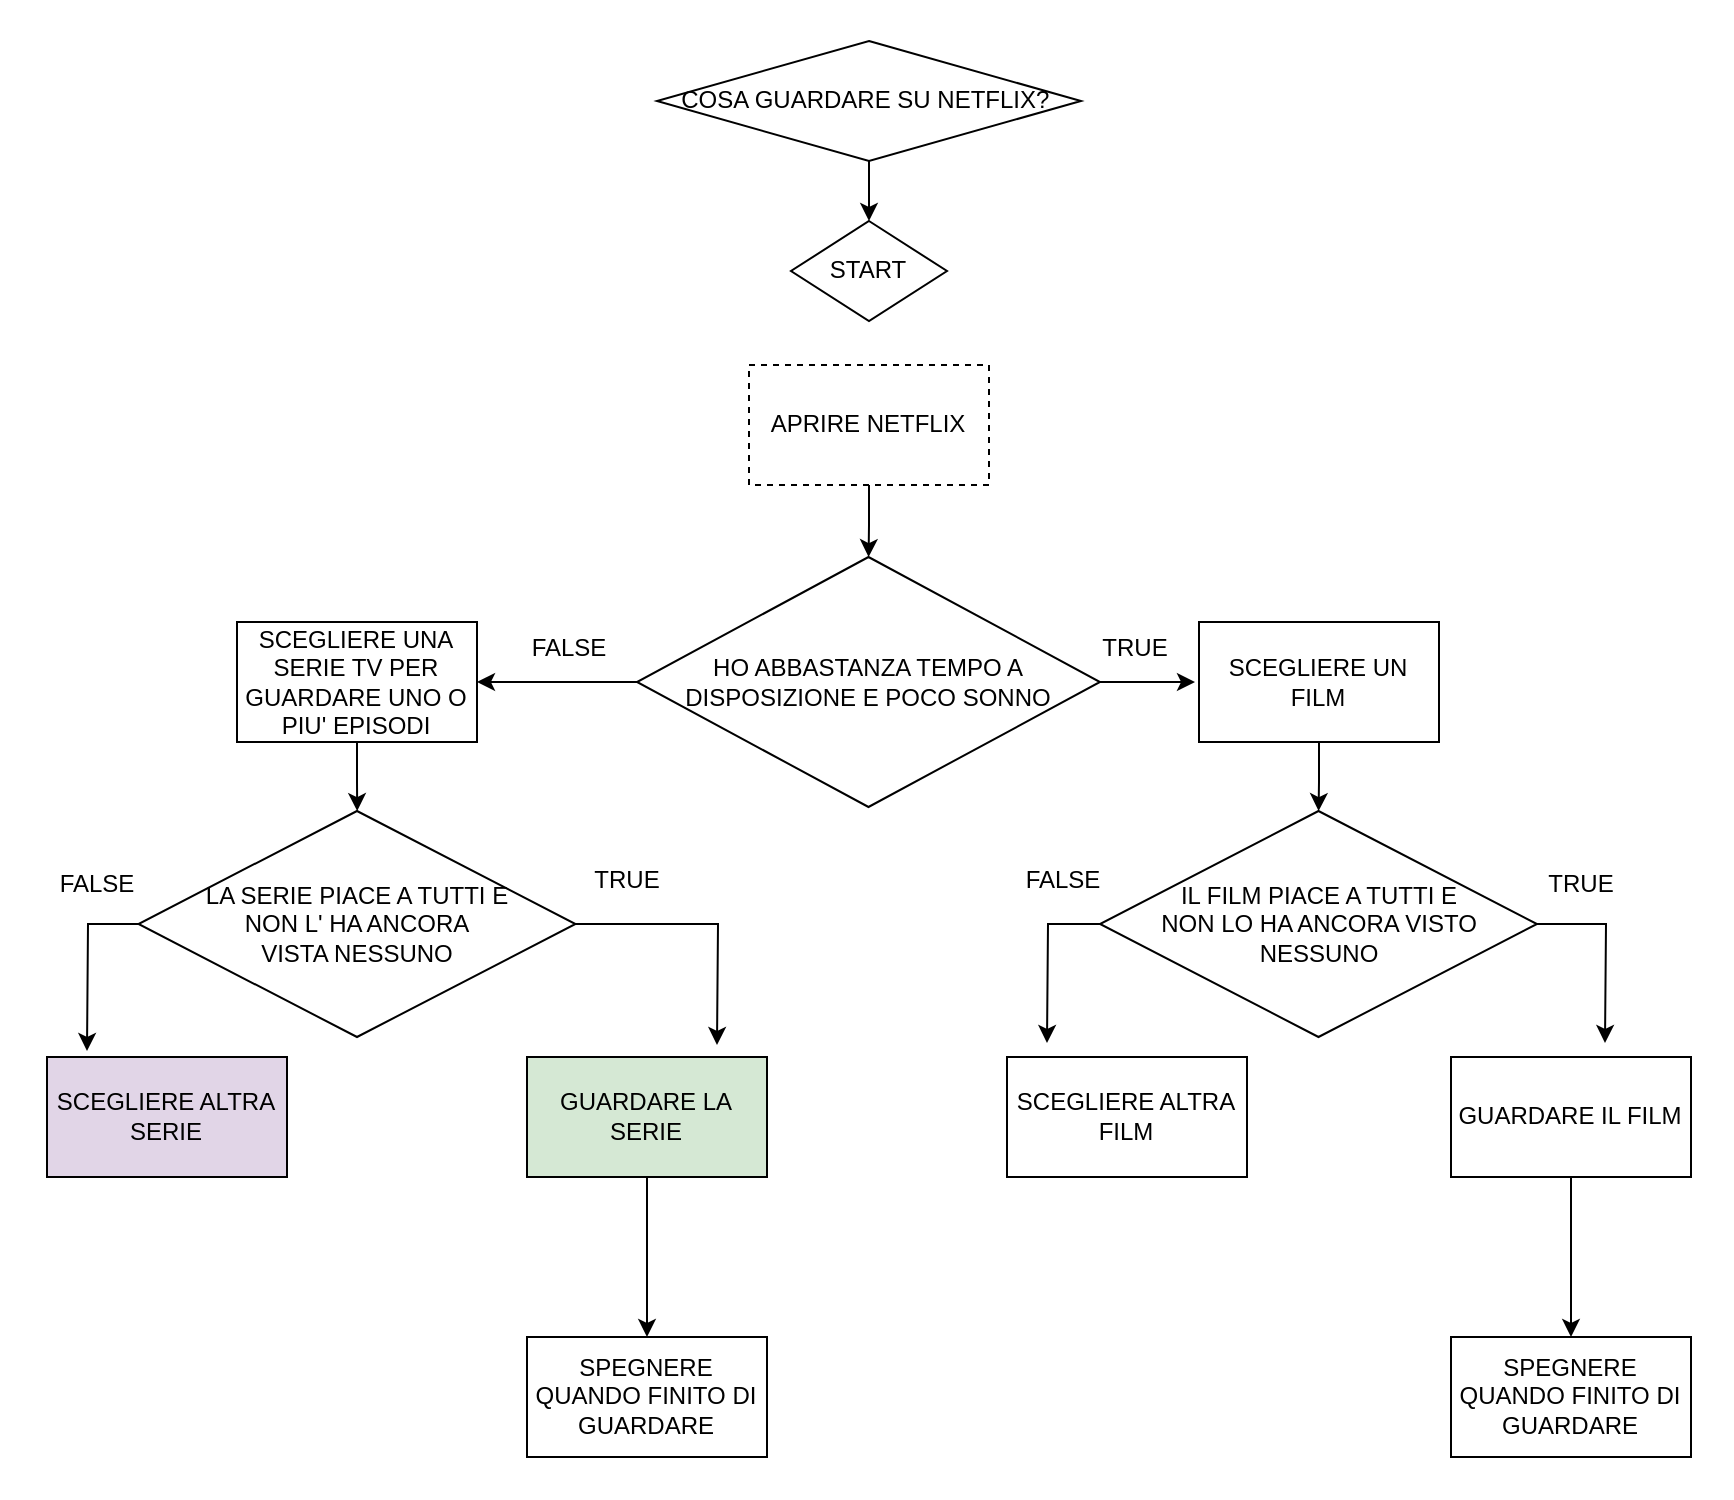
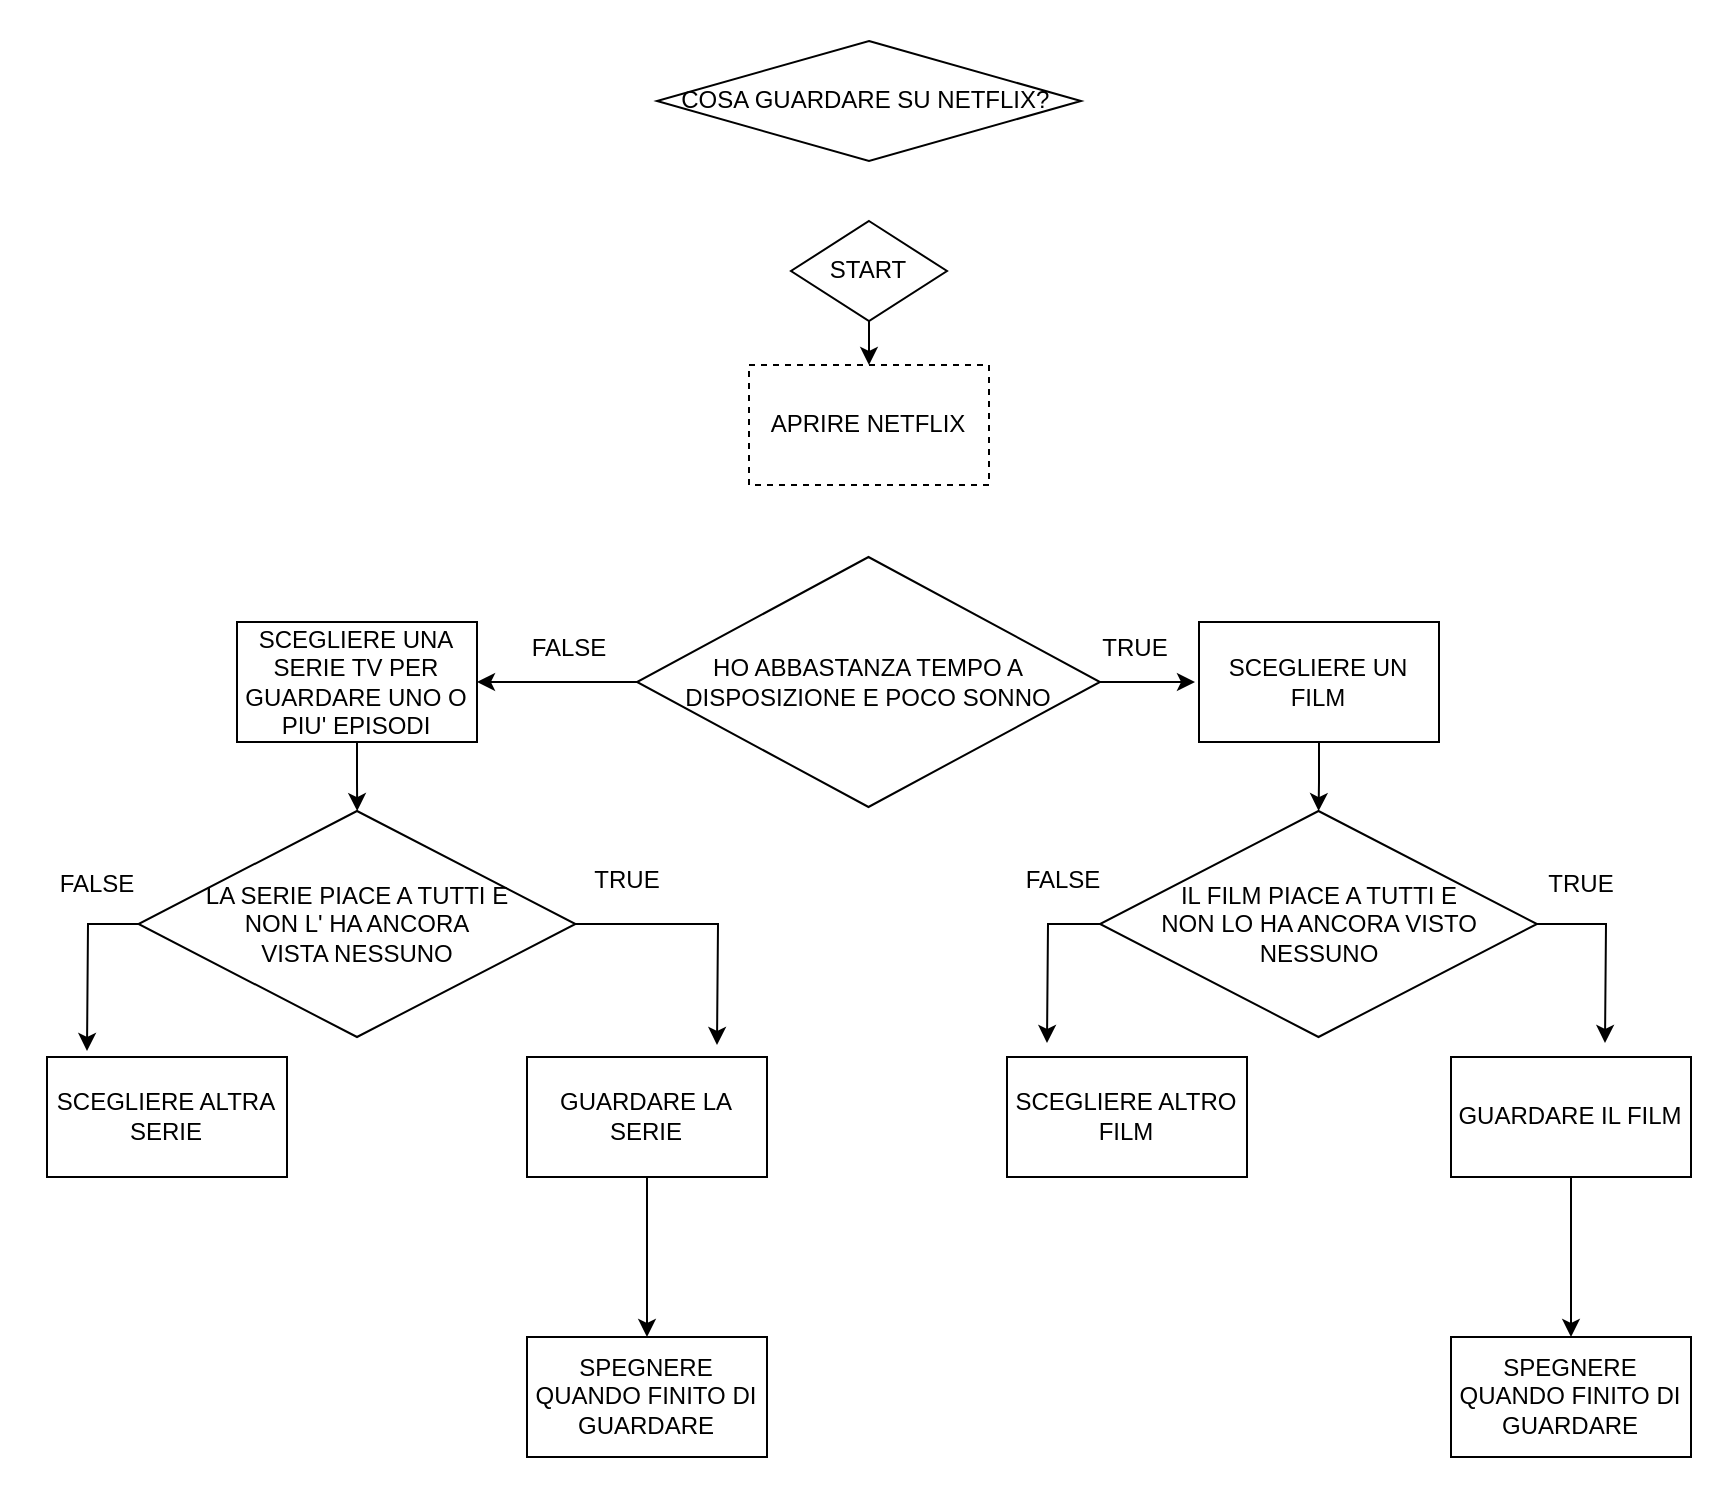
(869, 198) -> none
none -> (869, 350)
(869, 514) -> none
(167, 1117) -> (167, 1117)
(647, 1117) -> (647, 1117)
(1127, 1117) -> (1127, 1117)
